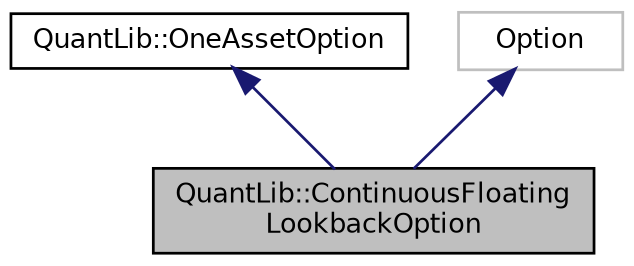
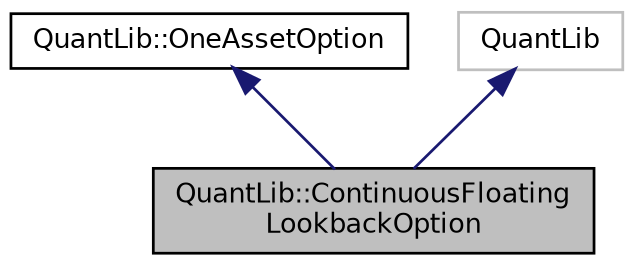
(541, 41) -> (541, 41)
